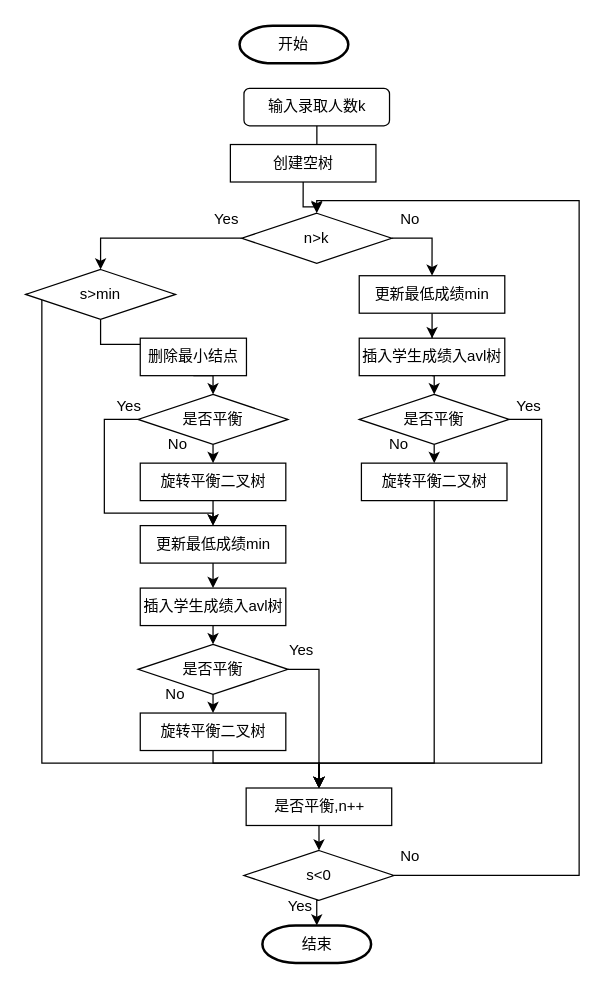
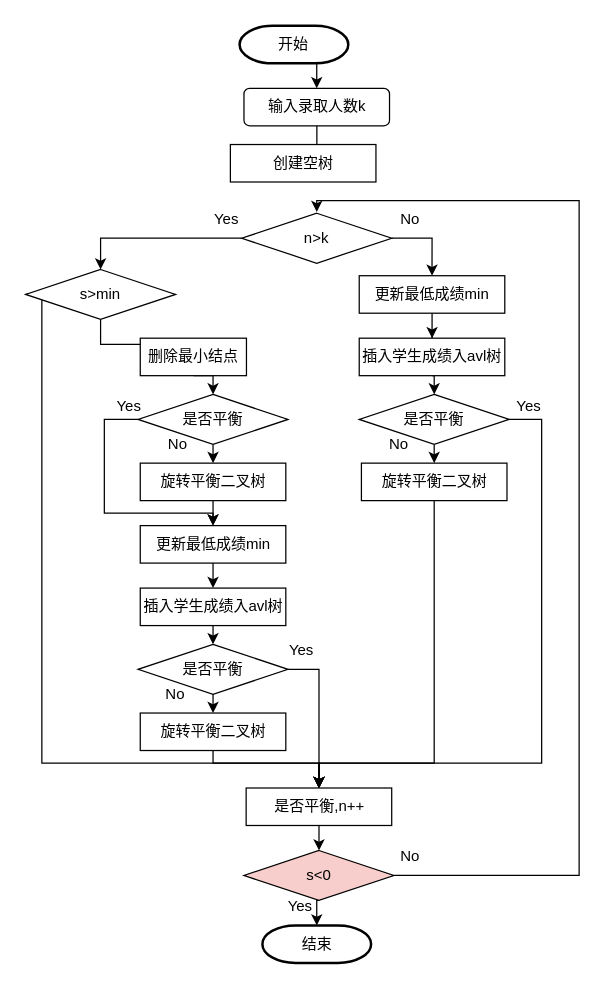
none -> (317, 70)
(303, 201) -> none
(319, 876) -> (319, 876)
